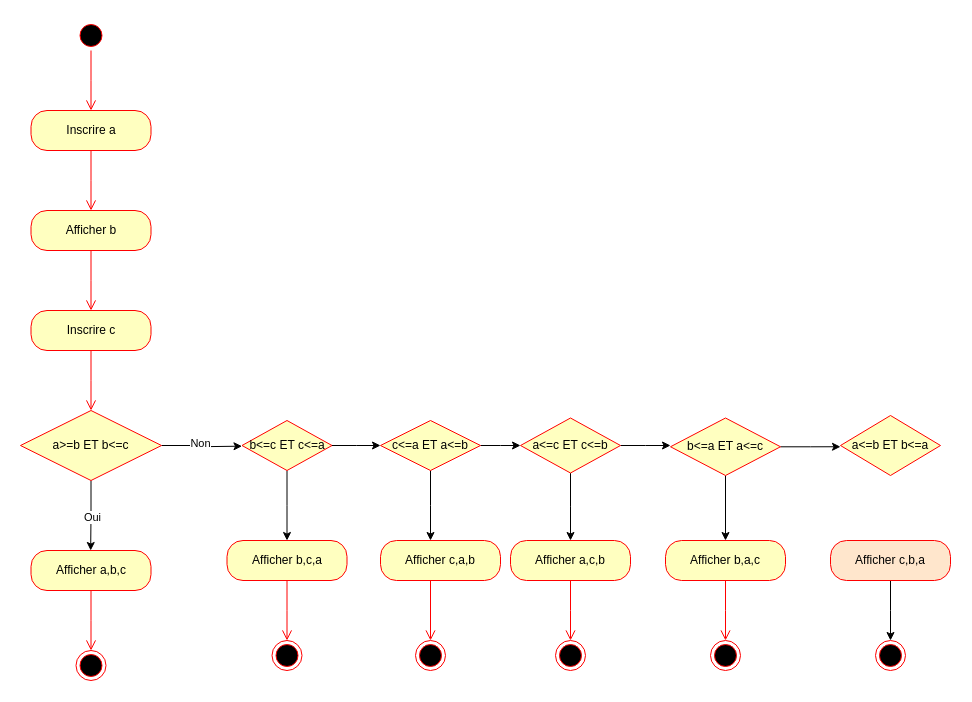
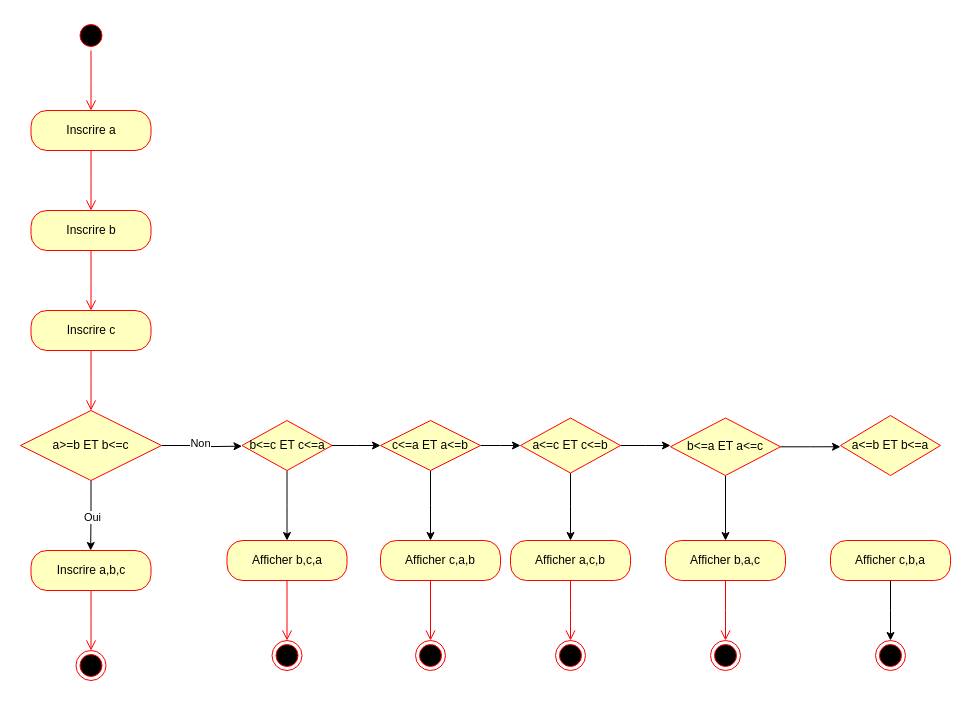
(92, 231) -> (92, 231)
(891, 561) -> (891, 561)
(92, 571) -> (92, 571)
